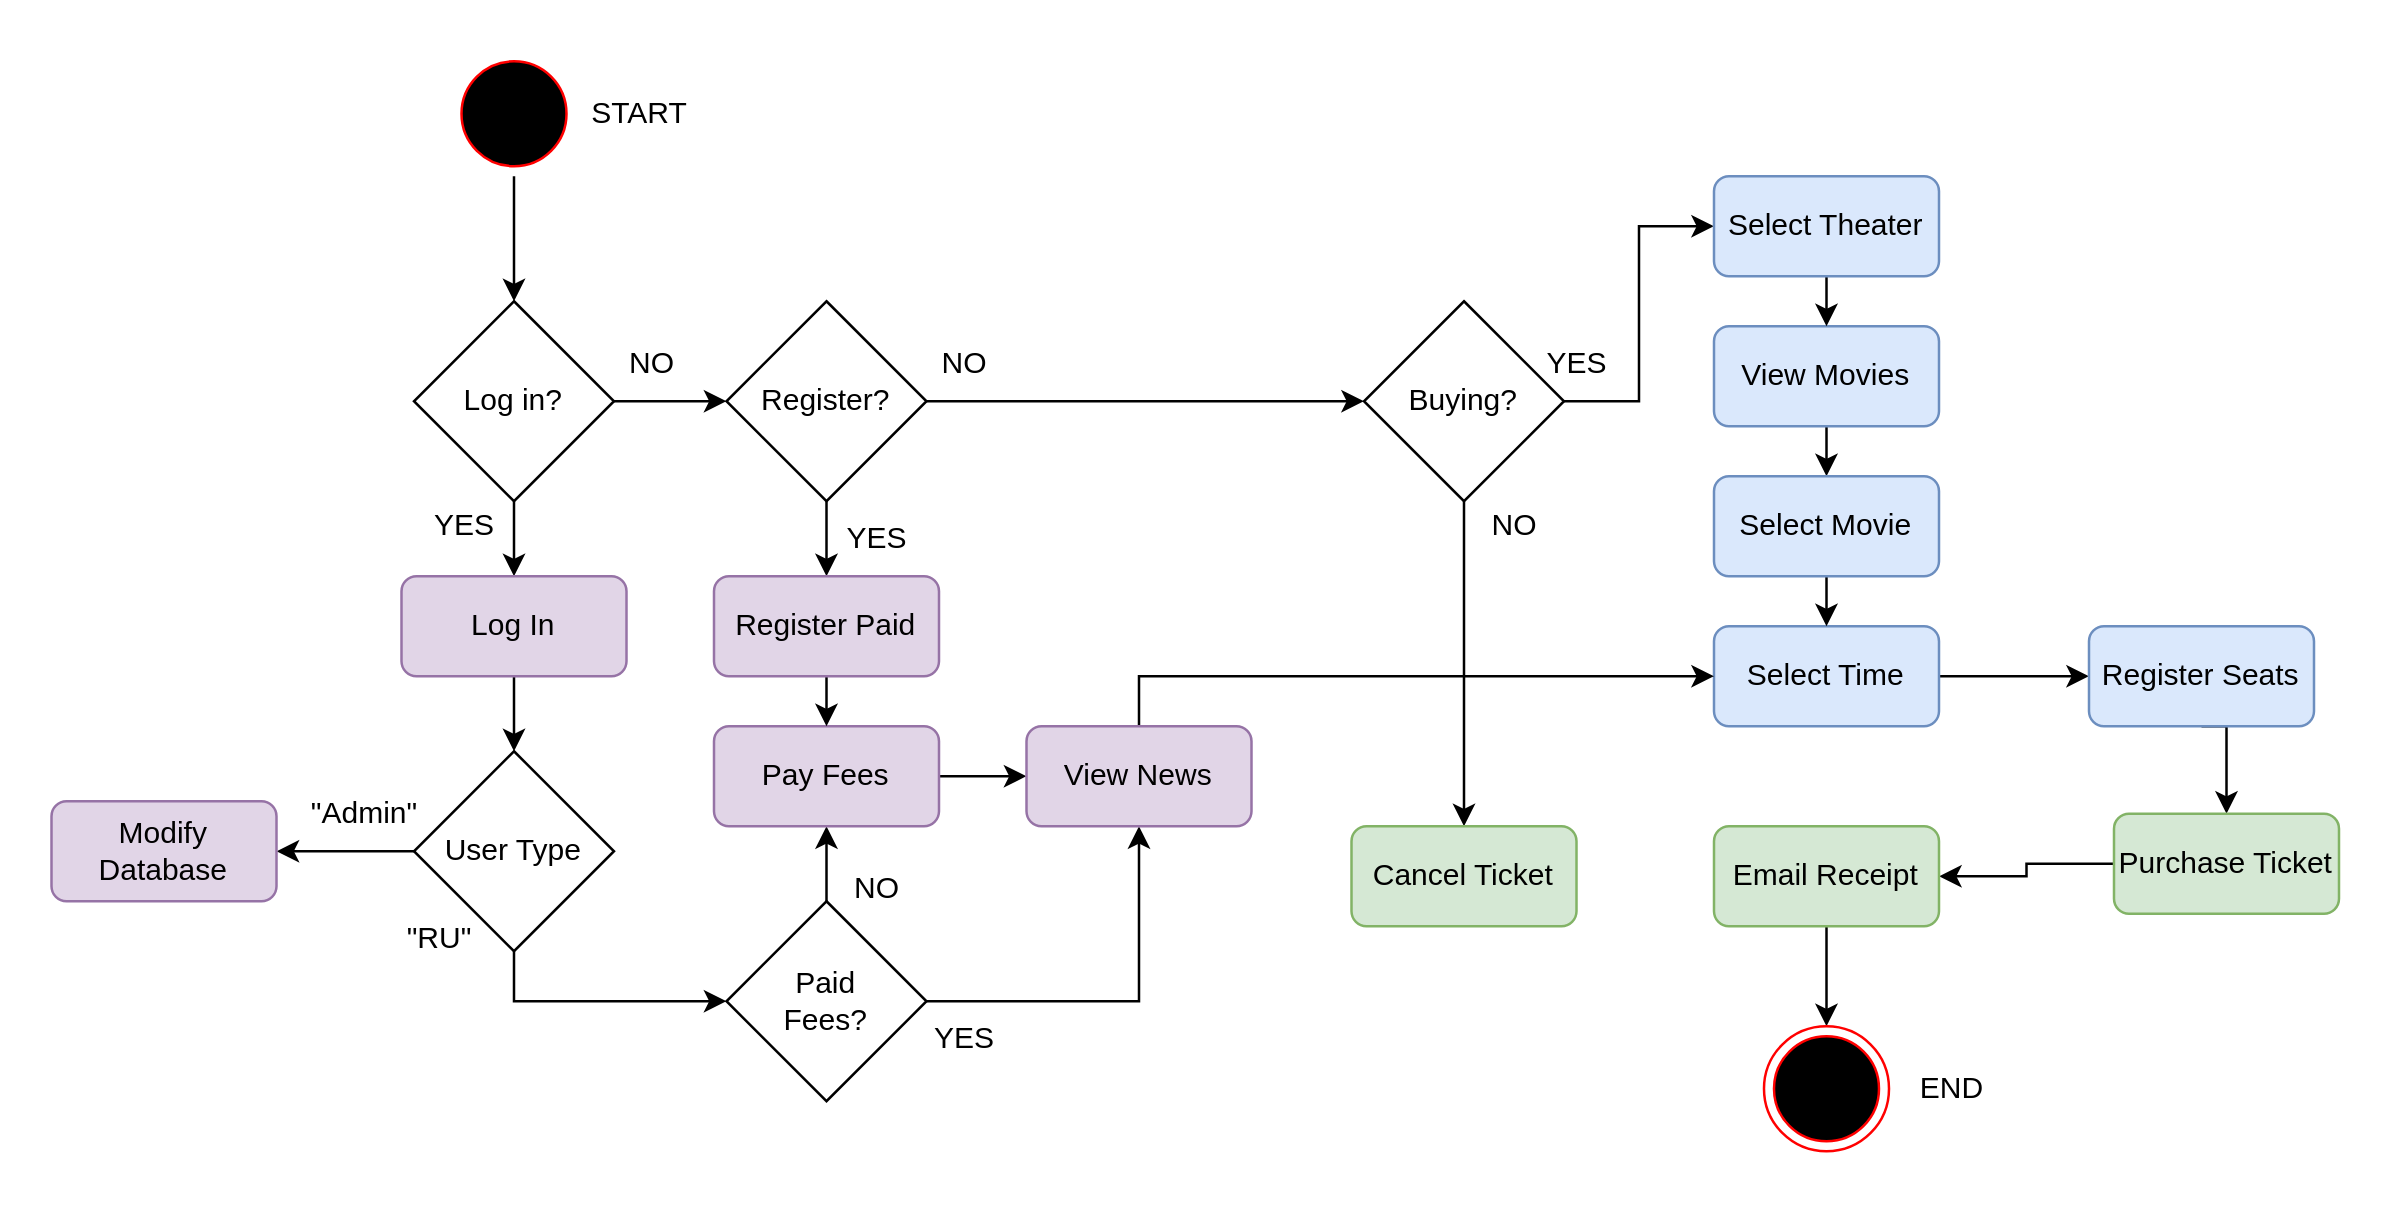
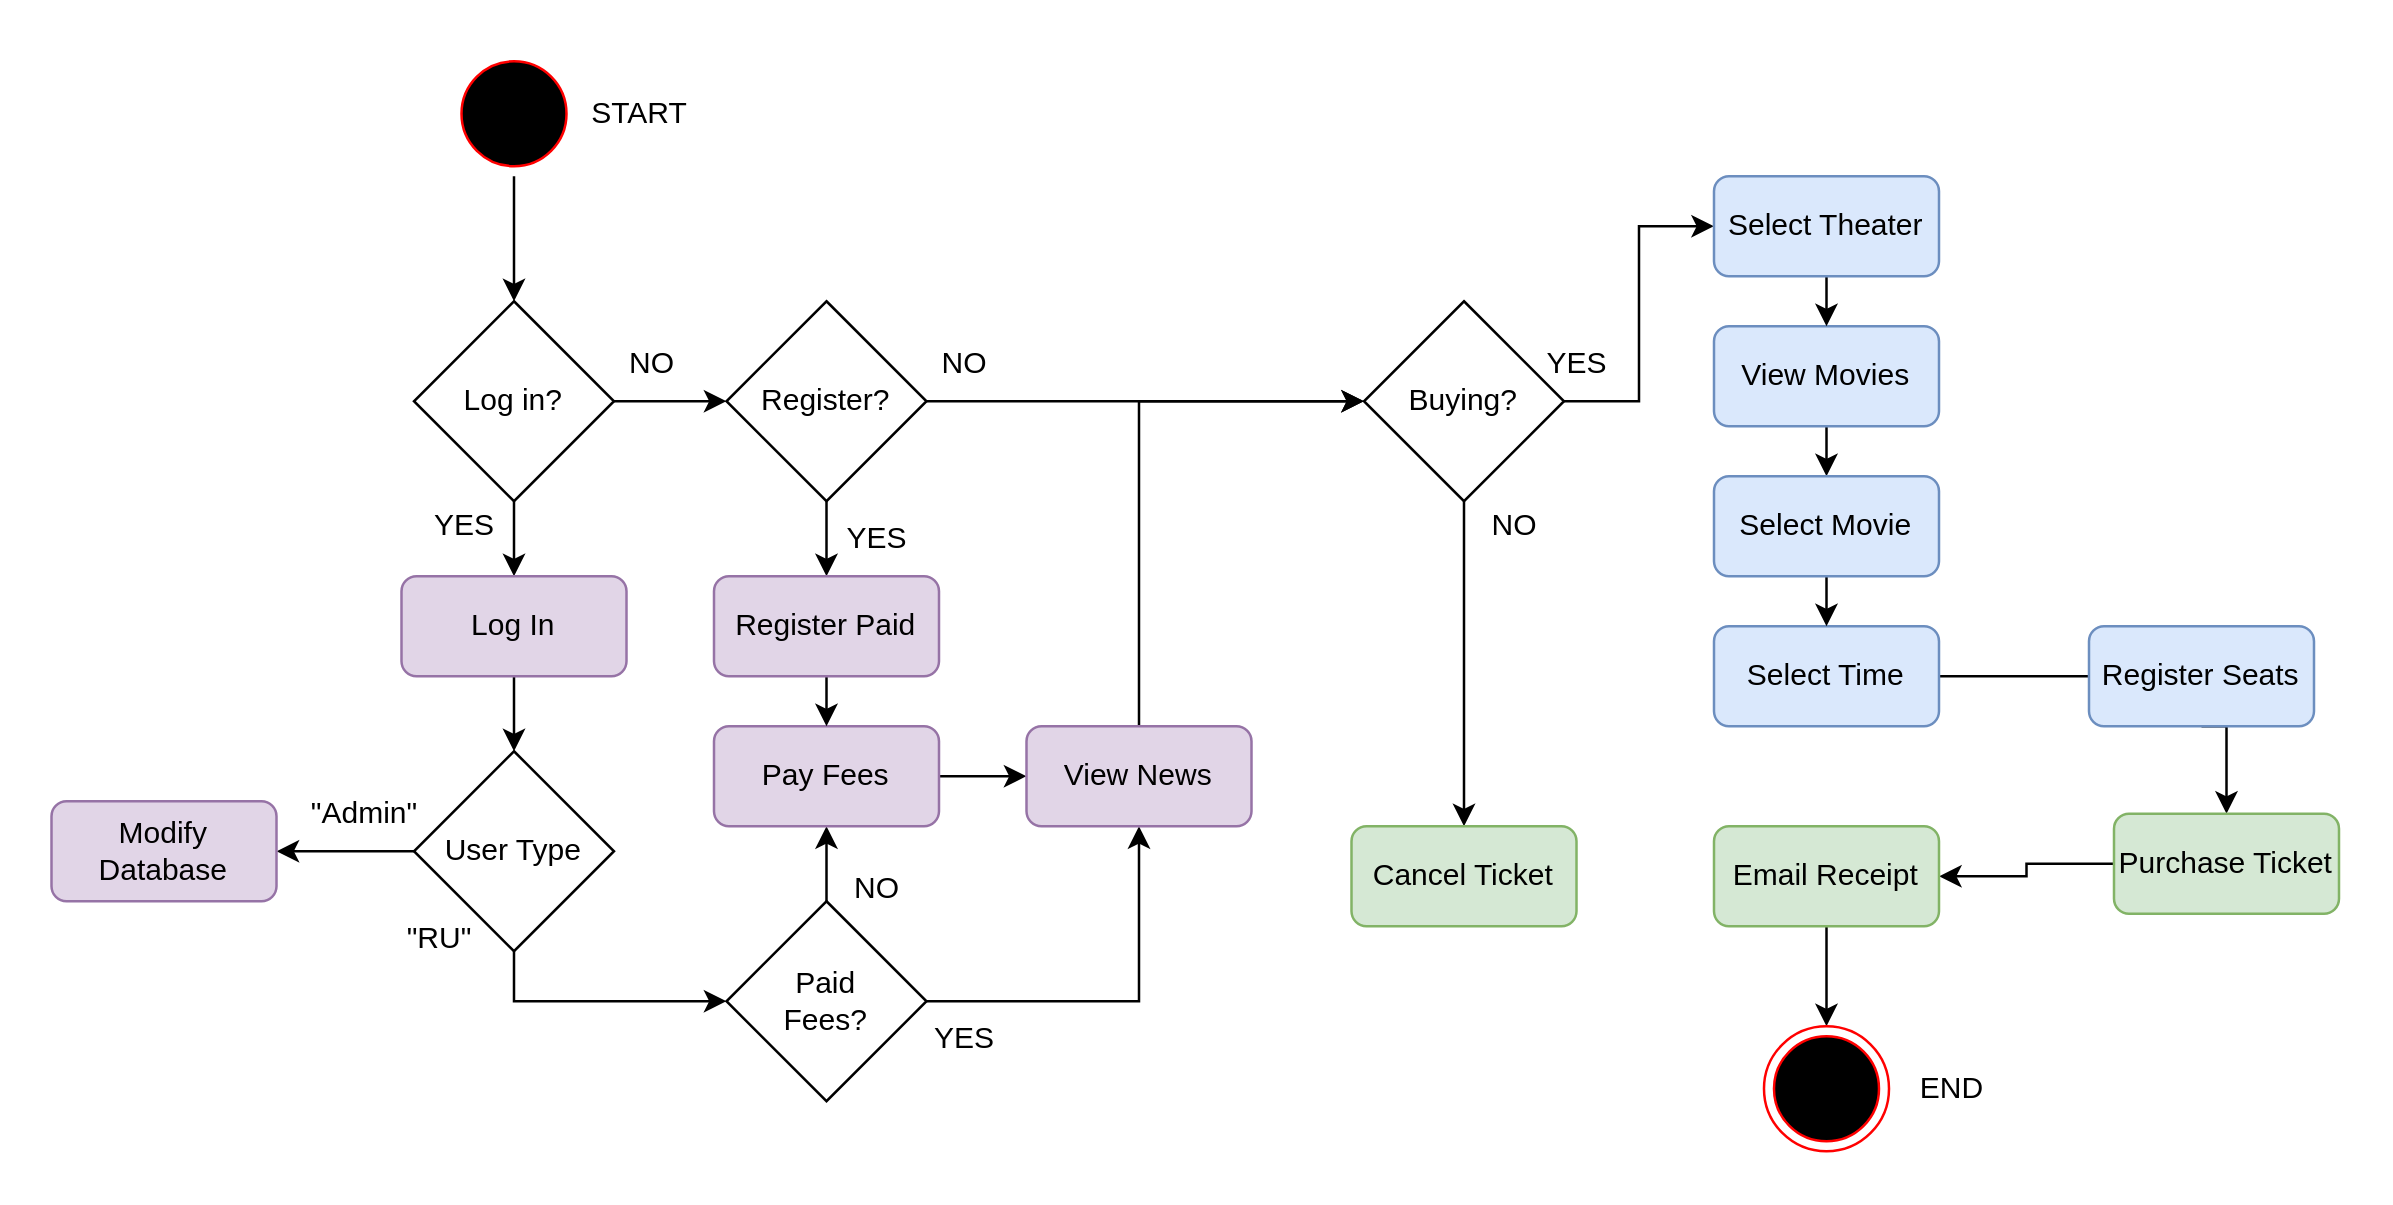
(1297, 676) -> (1139, 543)
(2071, 676) -> (2077, 676)
